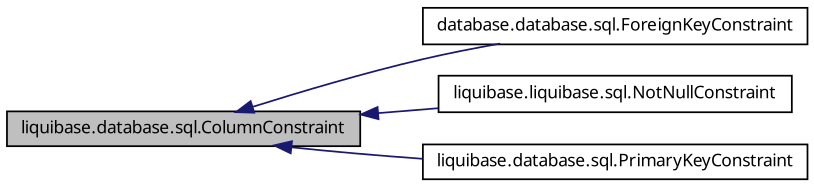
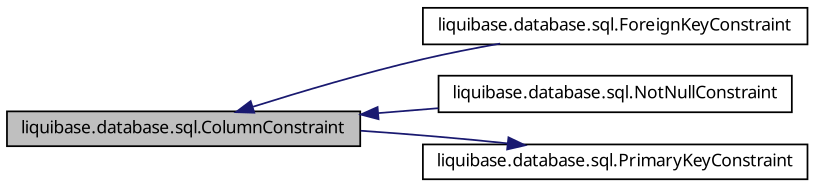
(615, 26) -> (615, 26)
(615, 94) -> (615, 94)
(357, 154) -> (434, 136)
